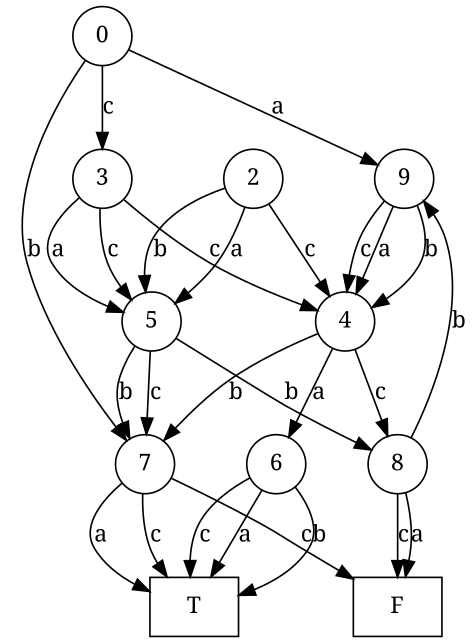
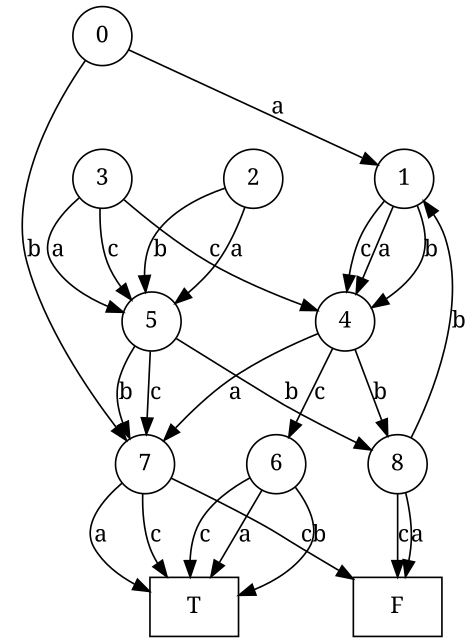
(102, 99) -> none
(404, 179) -> (404, 179)
(295, 243) -> none
(236, 393) -> (236, 393)
(320, 393) -> (320, 393)
(380, 393) -> (380, 393)
